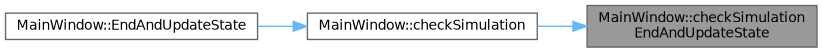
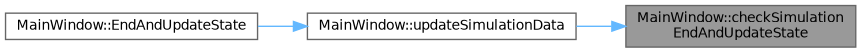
(422, 26) -> (442, 26)
